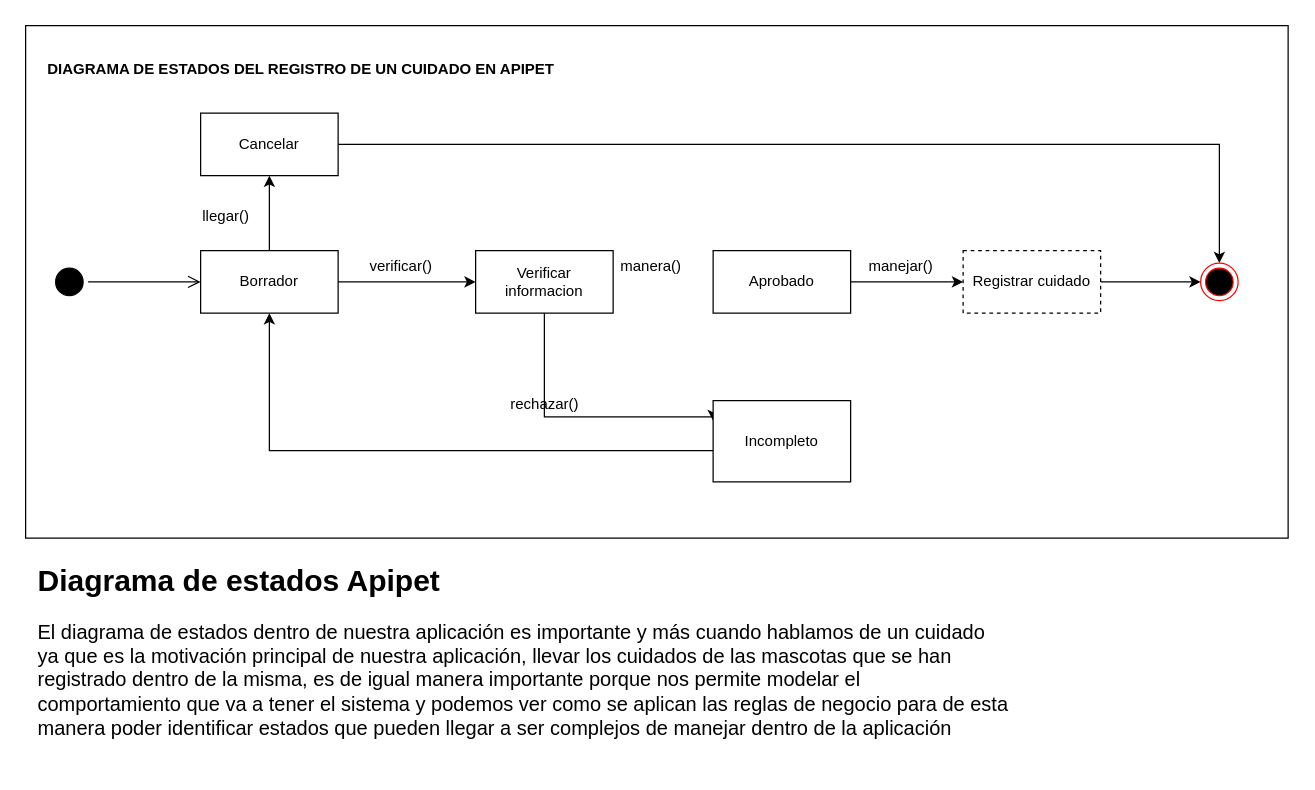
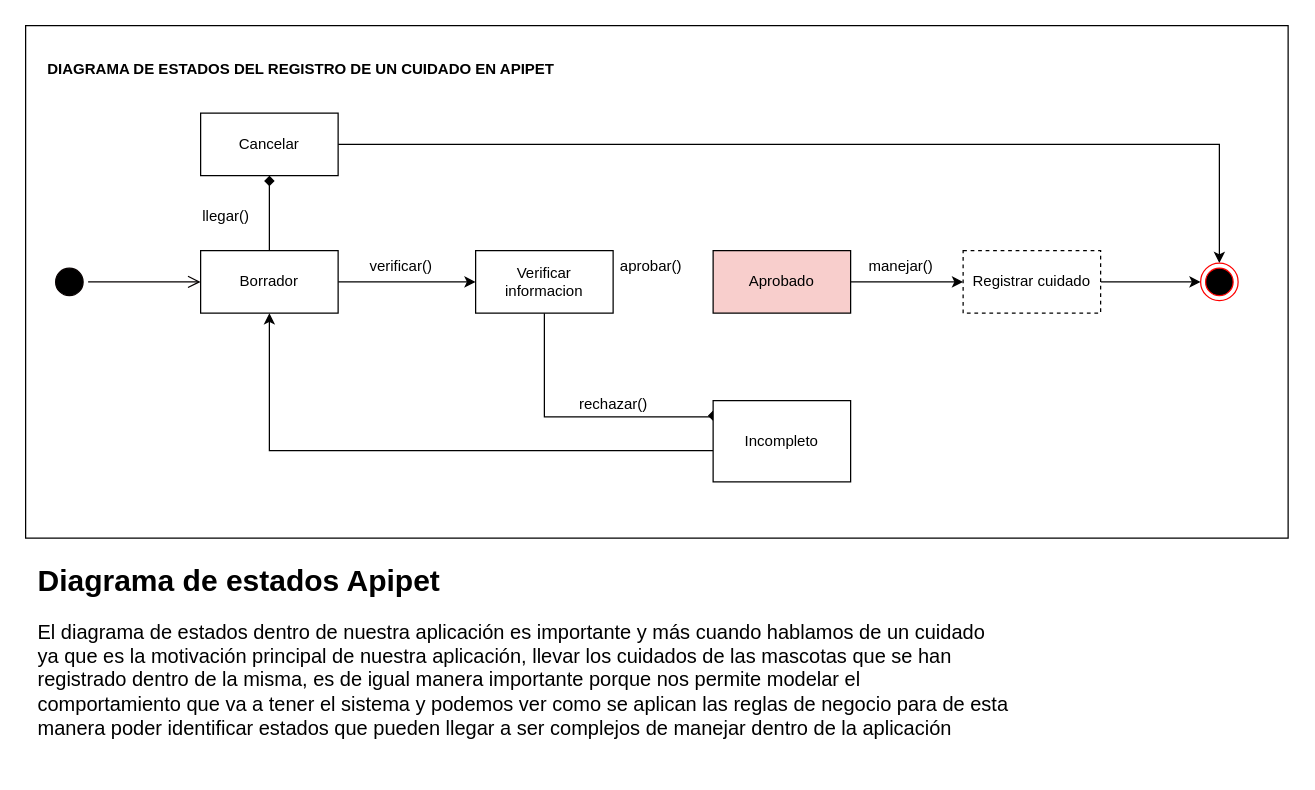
(269, 186) -> (269, 186)
(651, 267) -> (651, 267)
(782, 282) -> (782, 282)
(544, 404) -> (613, 404)
(710, 417) -> (710, 417)
